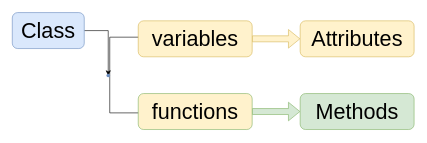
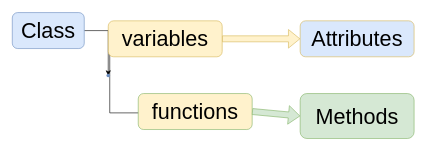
(195, 39) -> (165, 39)
(357, 39) -> (357, 39)
(357, 111) -> (357, 116)
